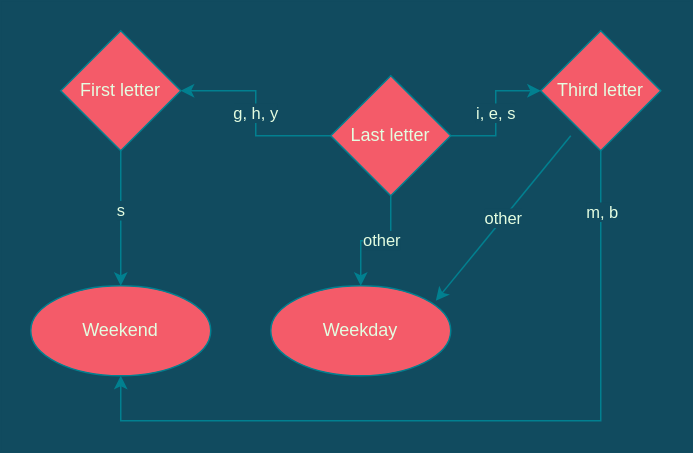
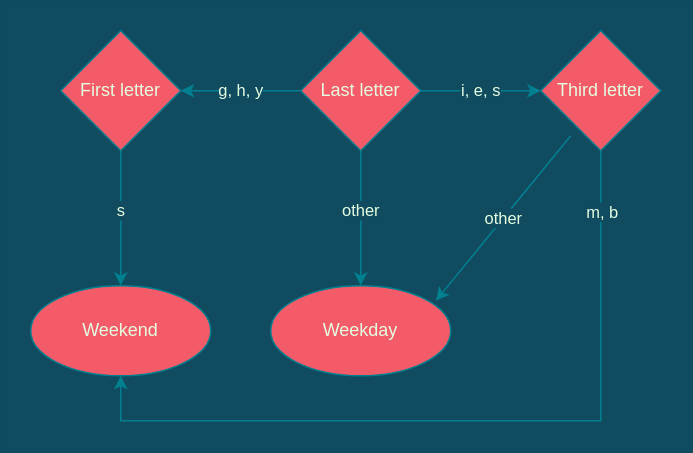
(391, 136) -> (361, 91)
